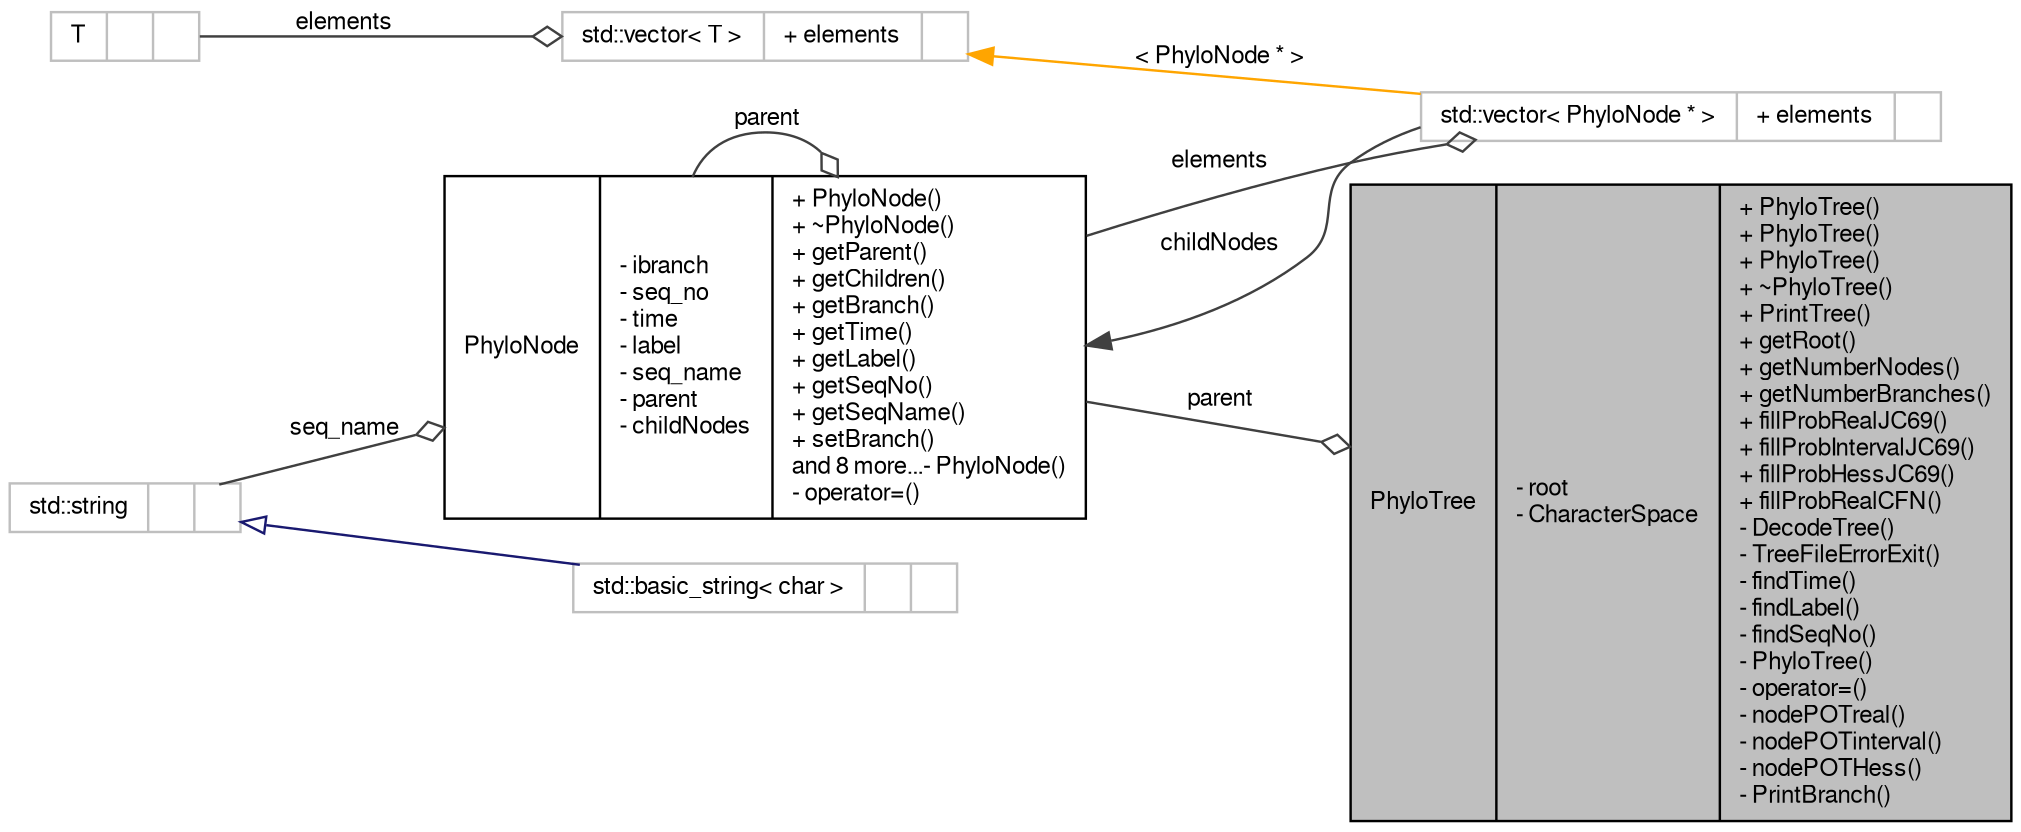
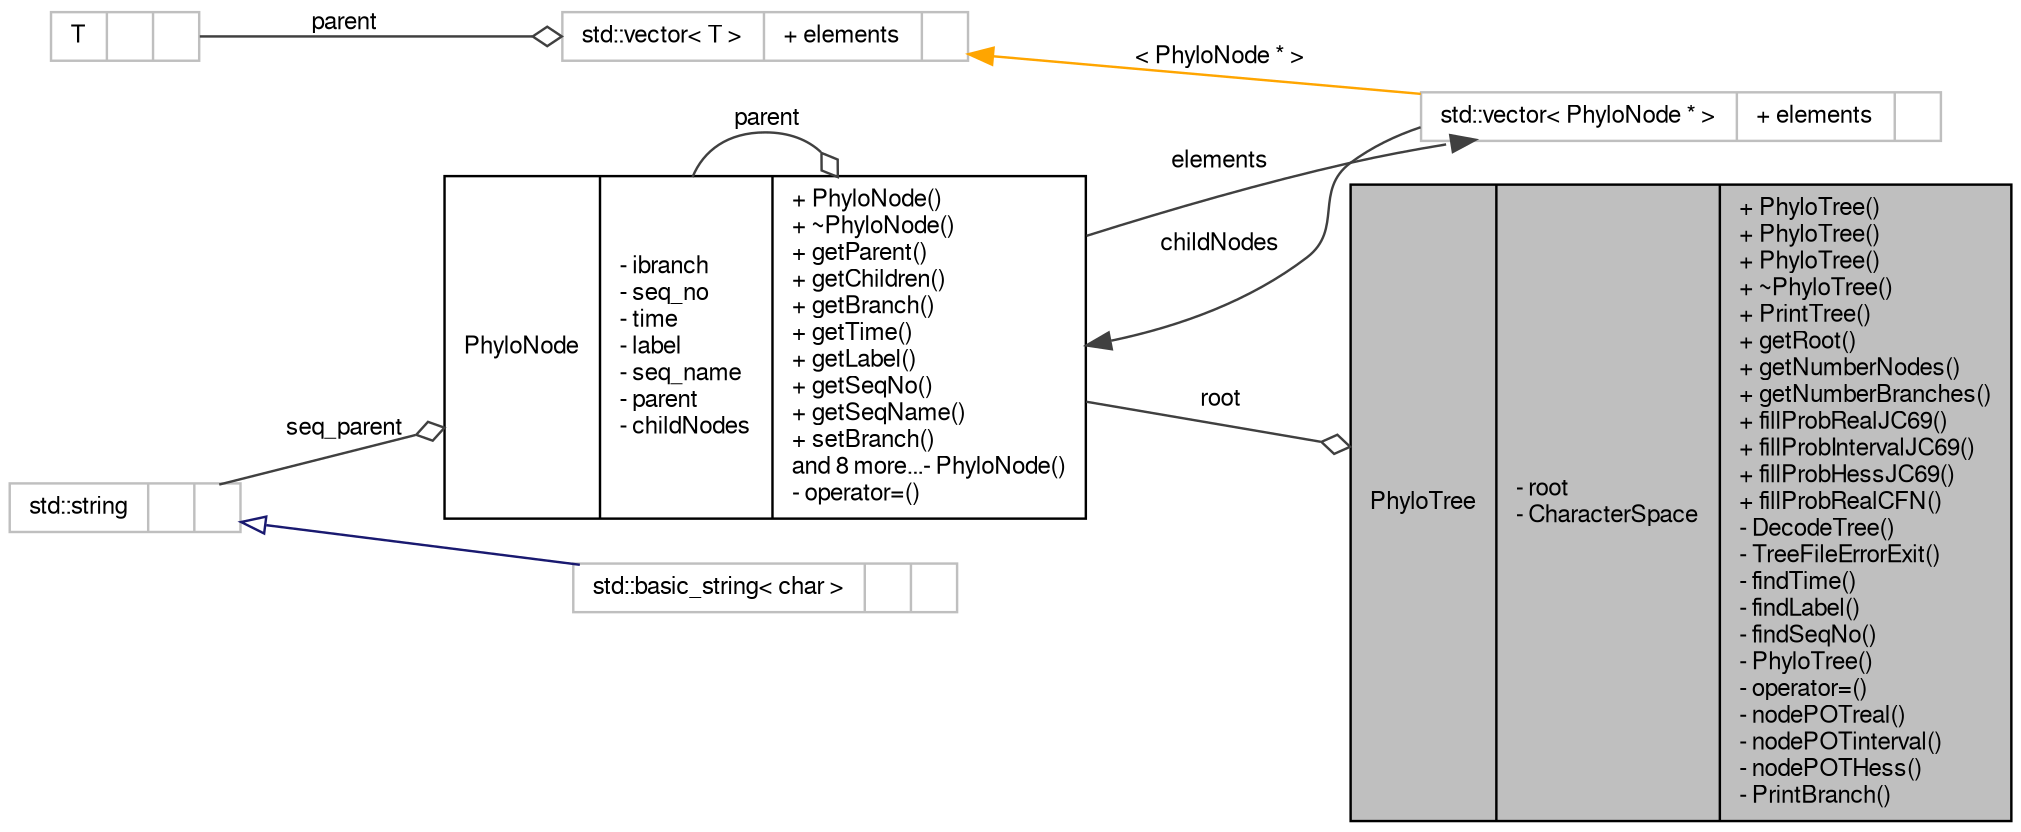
(343, 23) -> (343, 23)
(1265, 184) -> (1265, 184)
(1218, 400) -> (1218, 400)
(343, 429) -> (343, 429)
